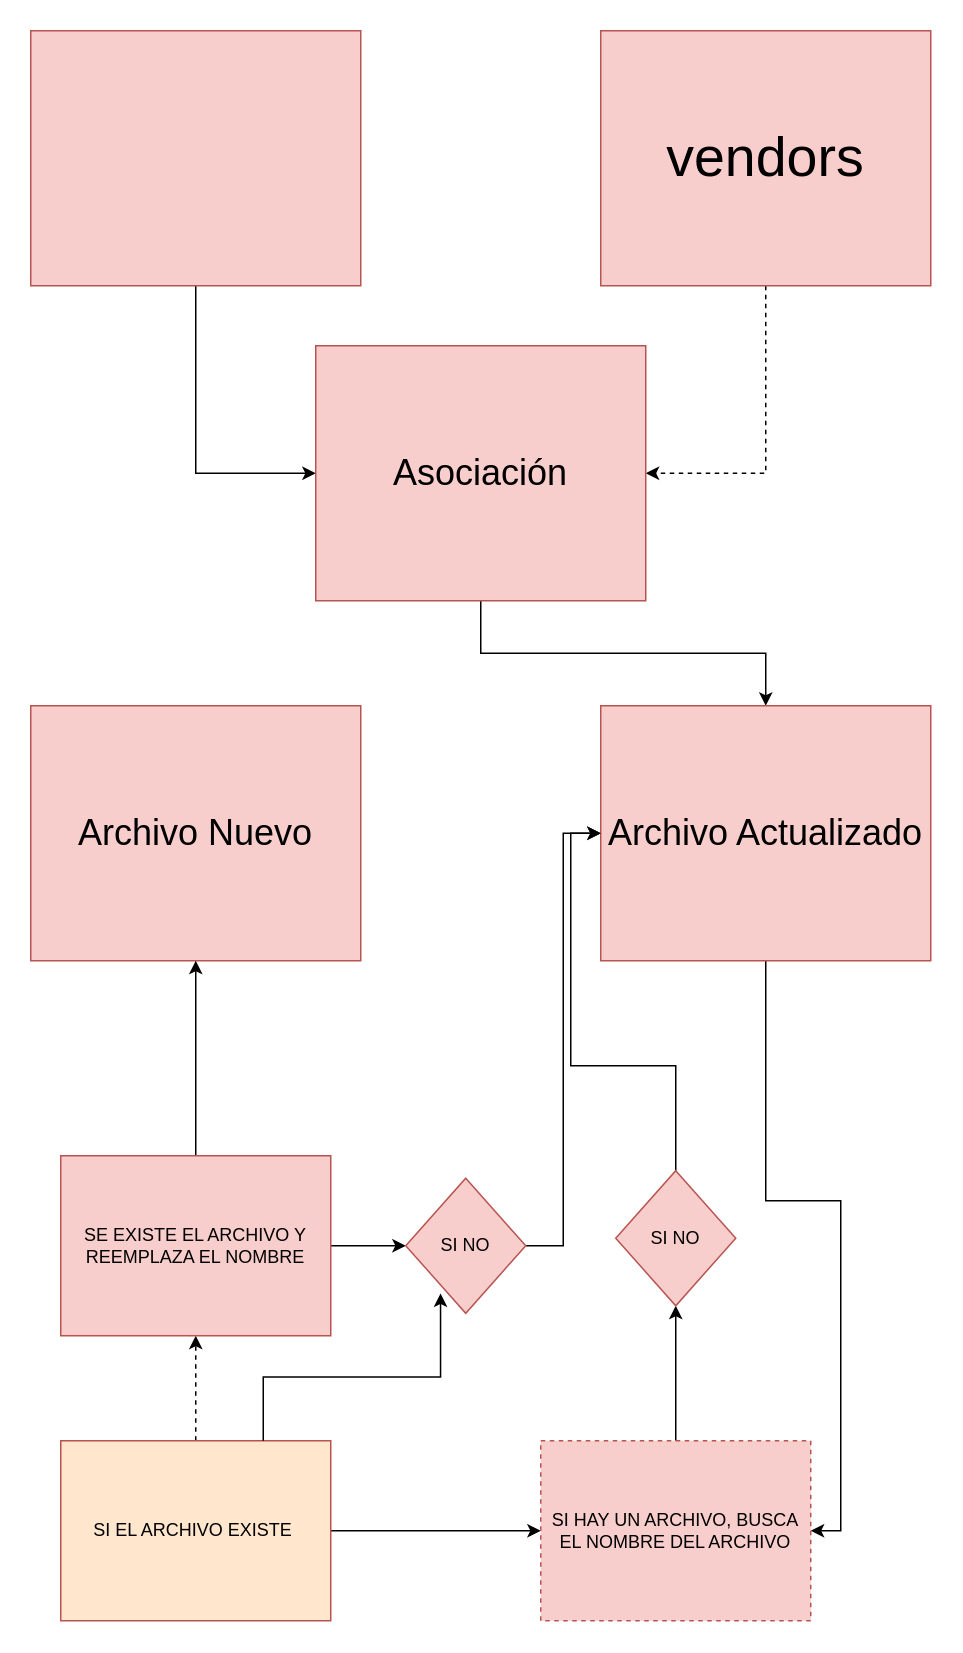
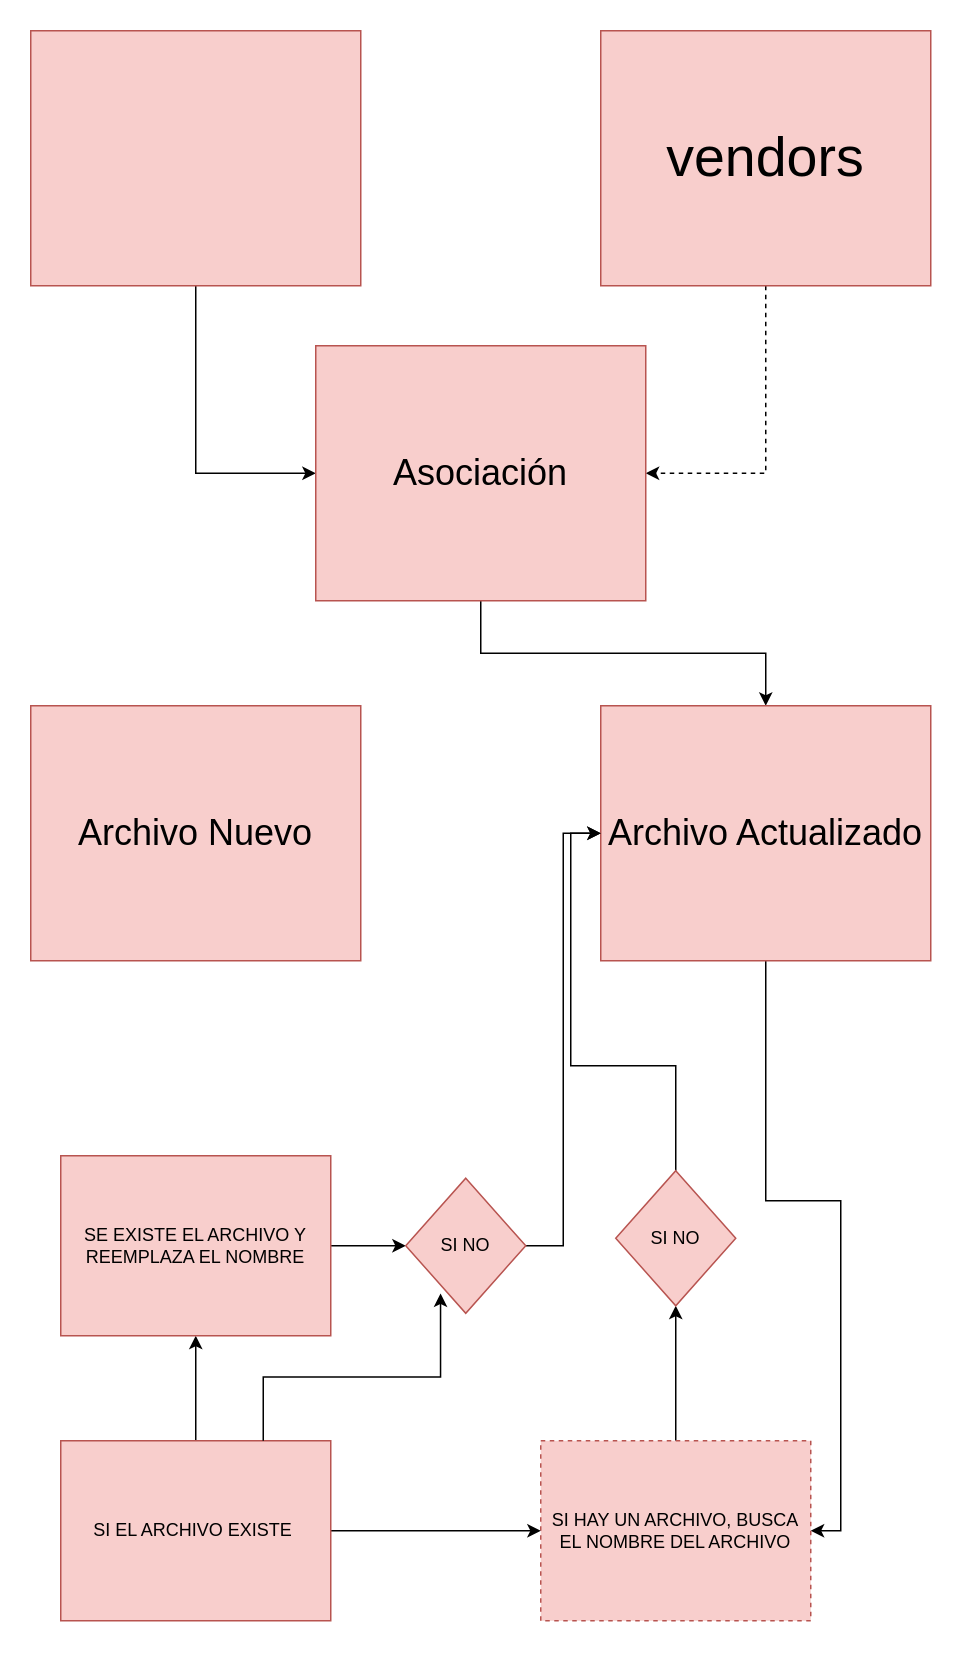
(196, 1064) -> none
(196, 1394) -> (196, 1394)
(196, 1531) -> (196, 1531)
